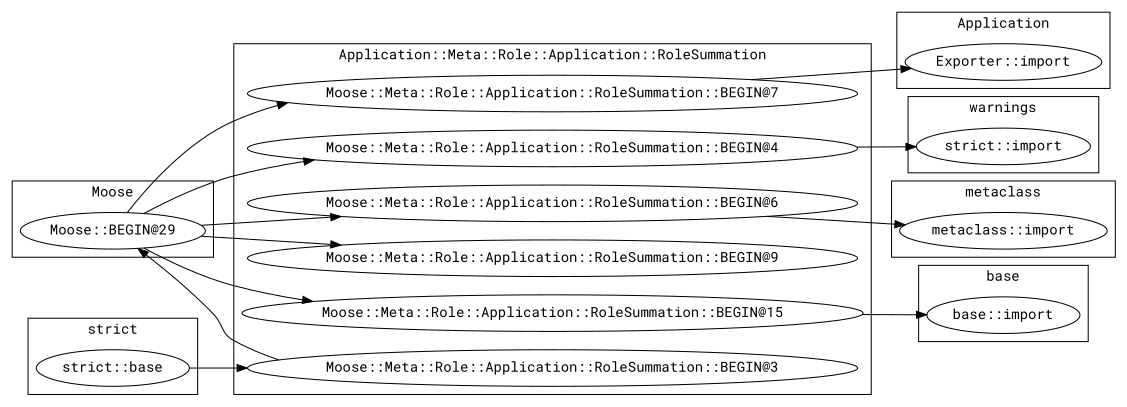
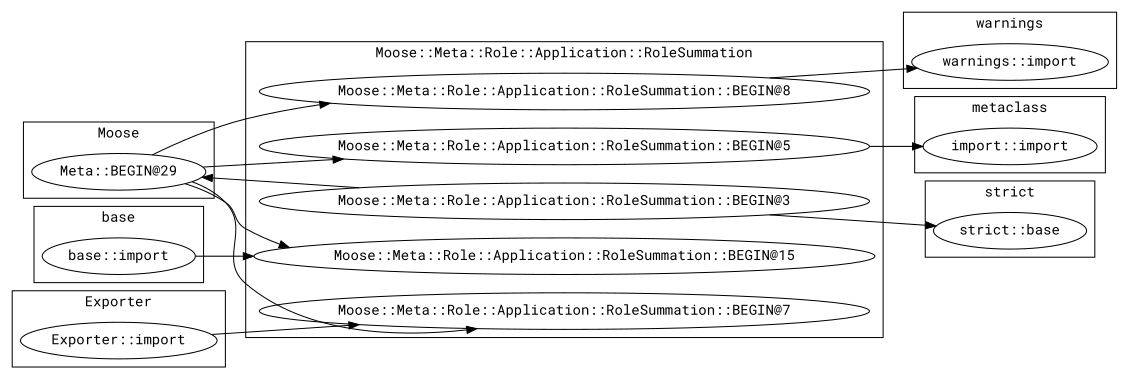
(1003, 24) -> (119, 302)
(553, 55) -> (564, 53)
(826, 74) -> (280, 330)
(1003, 146) -> (1010, 62)
(553, 148) -> (564, 92)
(553, 203) -> (564, 146)
(113, 231) -> (119, 172)
(1003, 231) -> (1010, 146)
(553, 258) -> none
(889, 315) -> (219, 256)
(213, 368) -> (848, 220)
